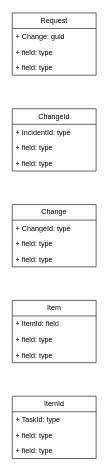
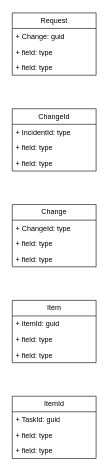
(41, 324) -> (40, 324)
(41, 420) -> (40, 420)
